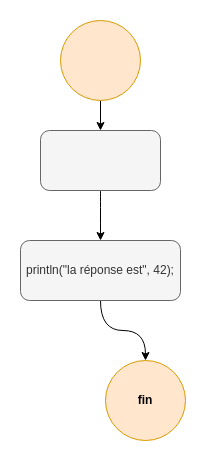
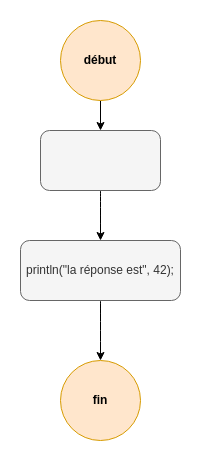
none -> (101, 61)
(146, 401) -> (101, 401)
